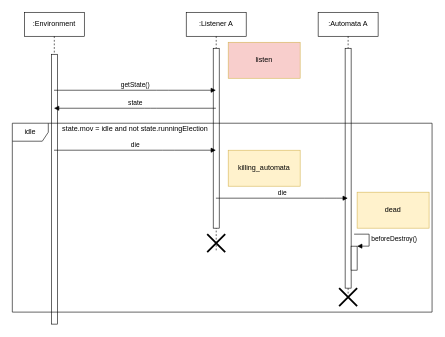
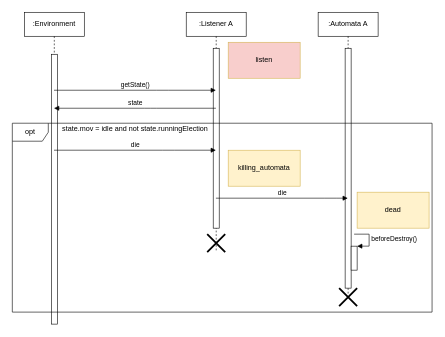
(30, 132) -> (30, 132)
